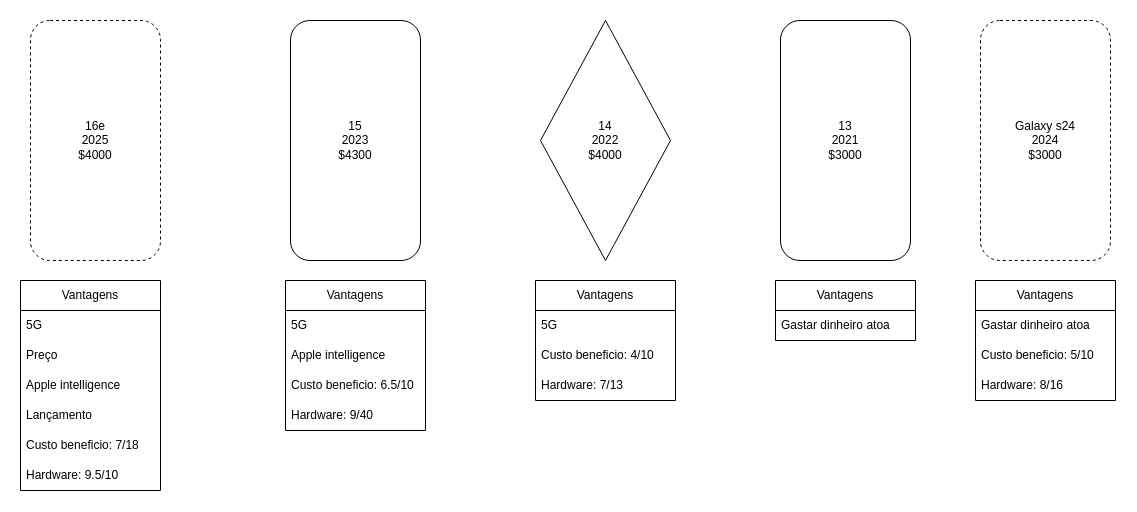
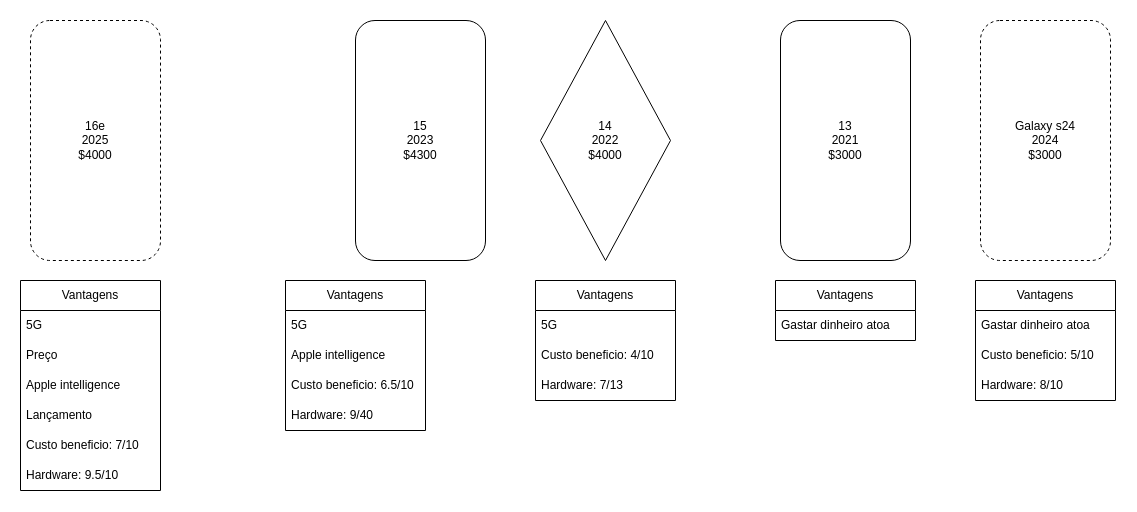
(356, 141) -> (421, 141)
(1025, 386) -> (1025, 386)
(89, 446) -> (89, 446)
